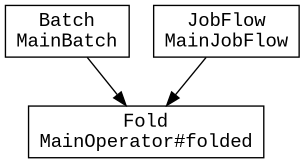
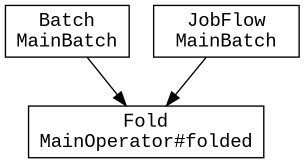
(226, 31) -> (226, 31)
